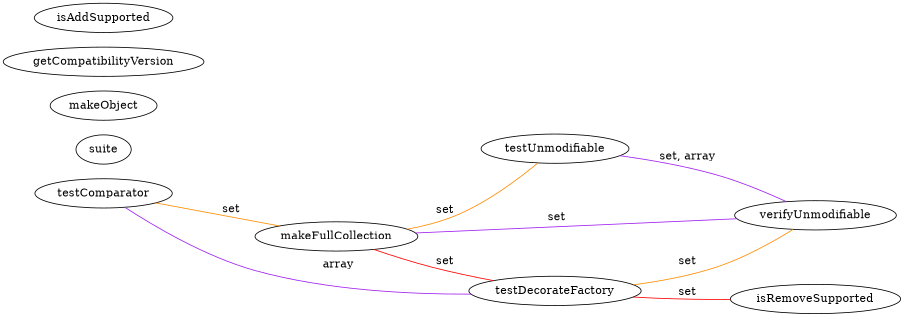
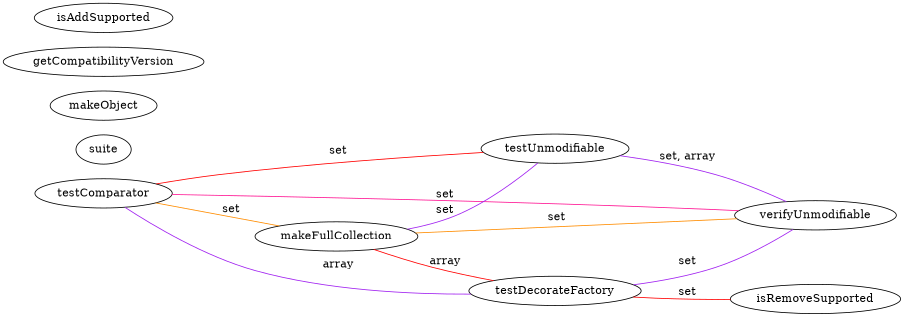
none -> (319, 164)
none -> (455, 201)
(477, 205) -> (474, 207)
(576, 226) -> (576, 226)
(443, 261) -> (443, 261)
(717, 267) -> (717, 267)
